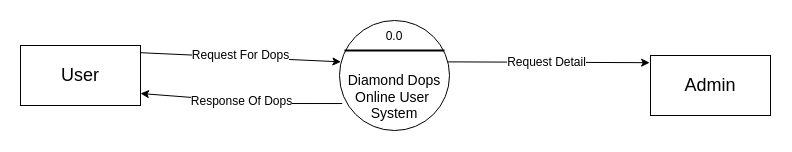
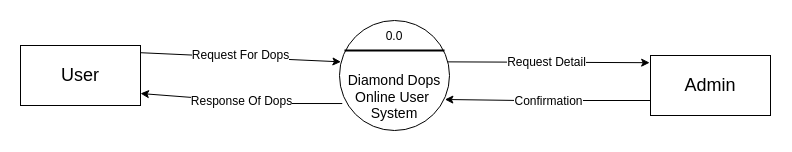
none -> (552, 101)
